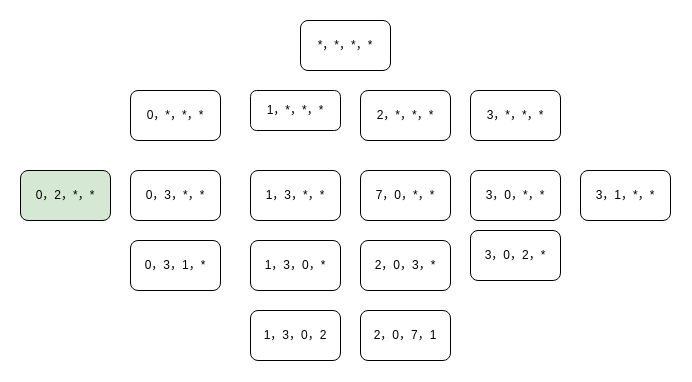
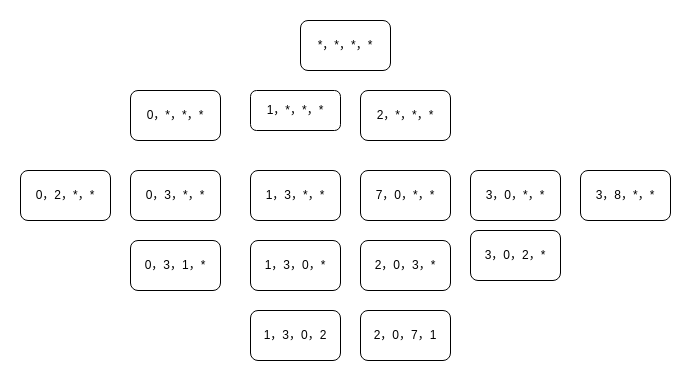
(516, 116) -> none
(66, 196) -> (66, 196)
(626, 196) -> (626, 196)
